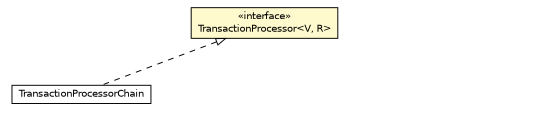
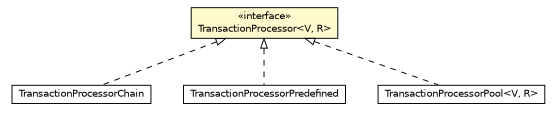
none -> (264, 94)
none -> (461, 94)
